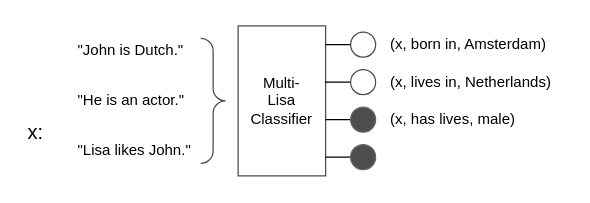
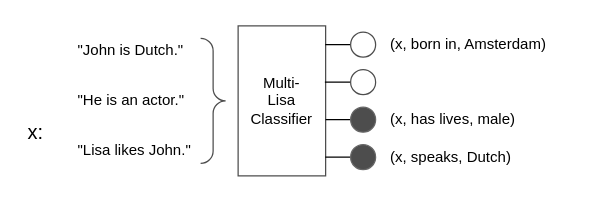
(476, 82) -> none
none -> (476, 157)
